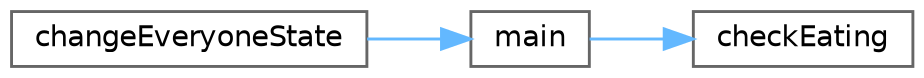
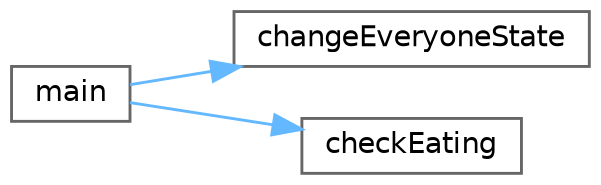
(404, 39) -> (171, 78)
